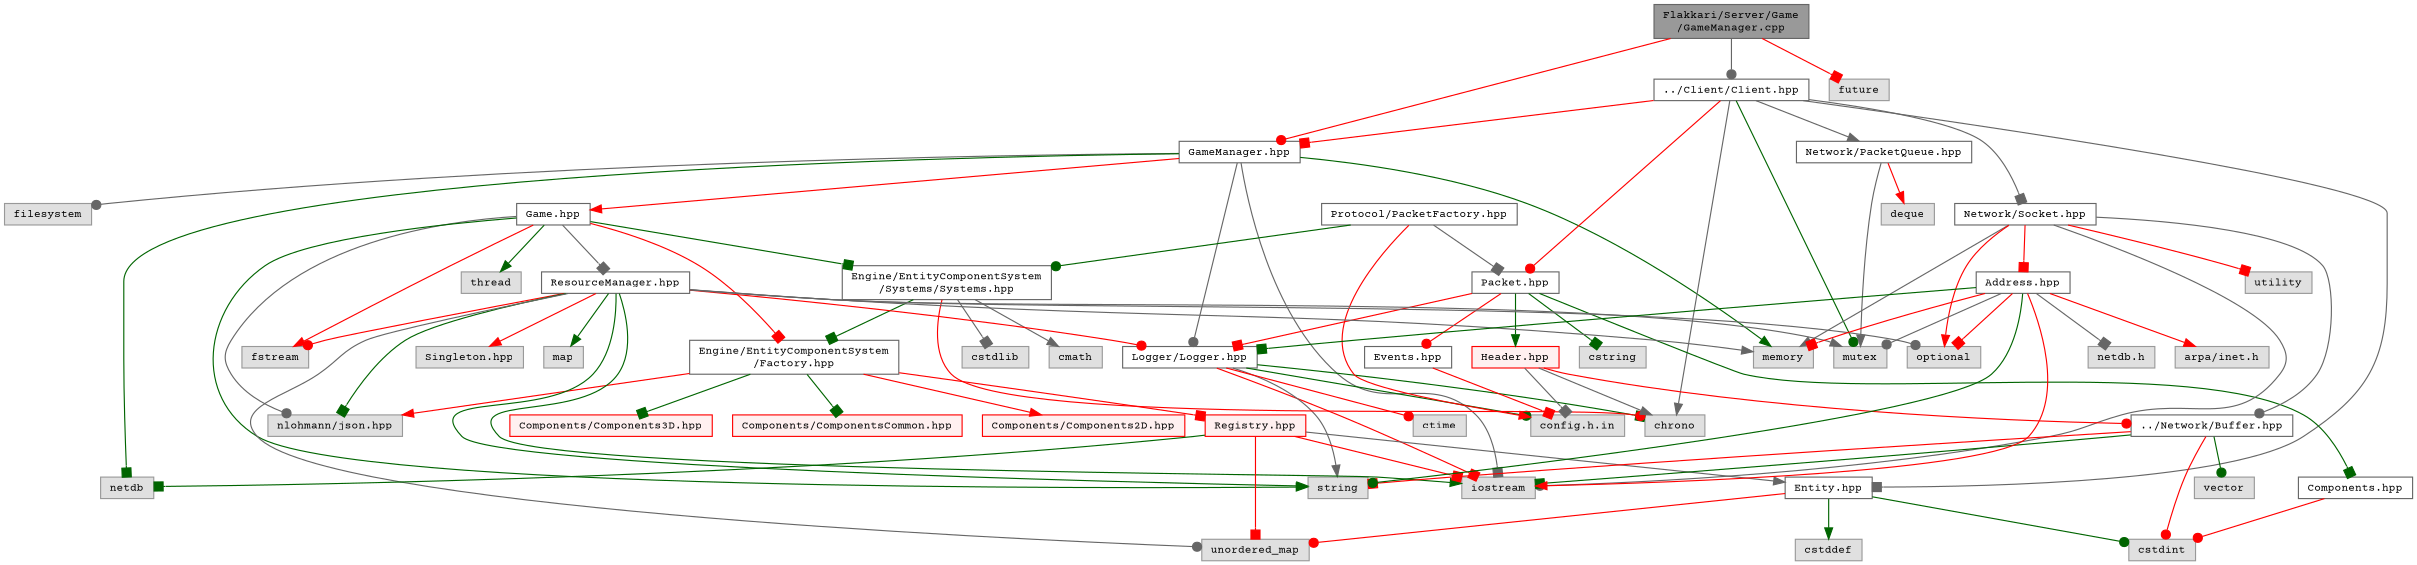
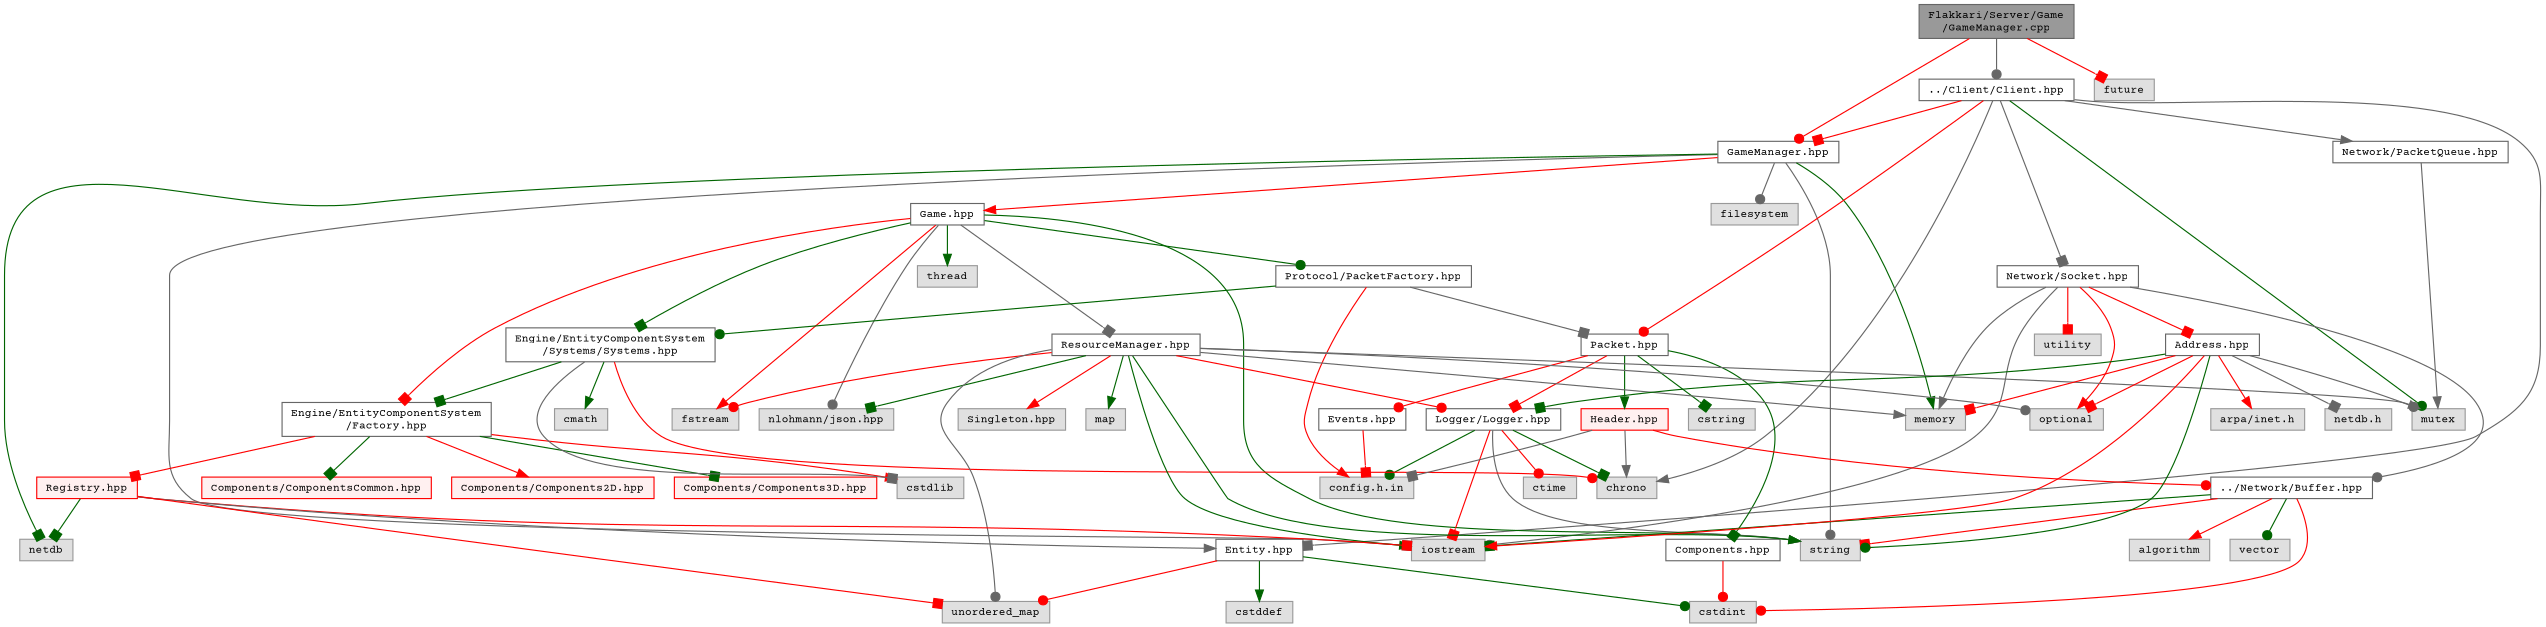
(1908, 214) -> none
none -> (1125, 240)
(1215, 255) -> (1830, 341)
(1008, 318) -> (597, 380)
(621, 383) -> (689, 454)
none -> (2170, 550)
